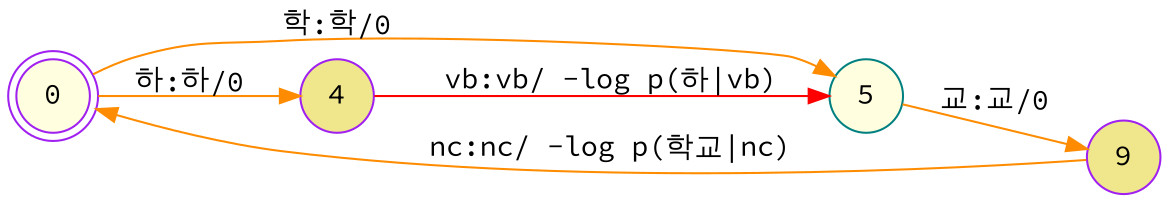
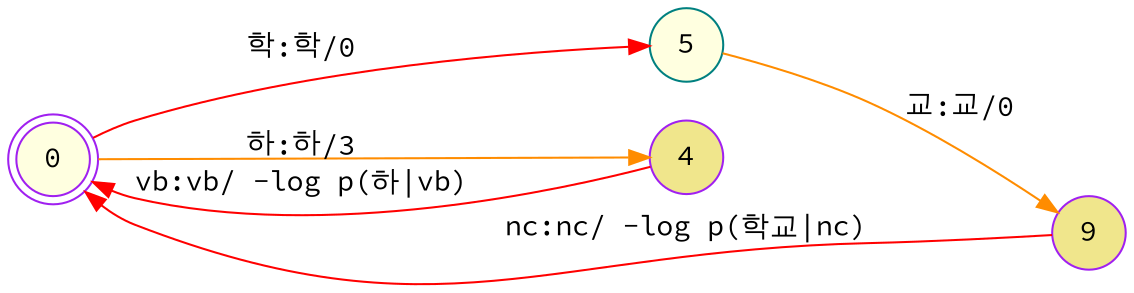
(454, 39) -> (357, 73)
(190, 81) -> (301, 144)
(592, 96) -> (382, 212)
(599, 172) -> (571, 272)
